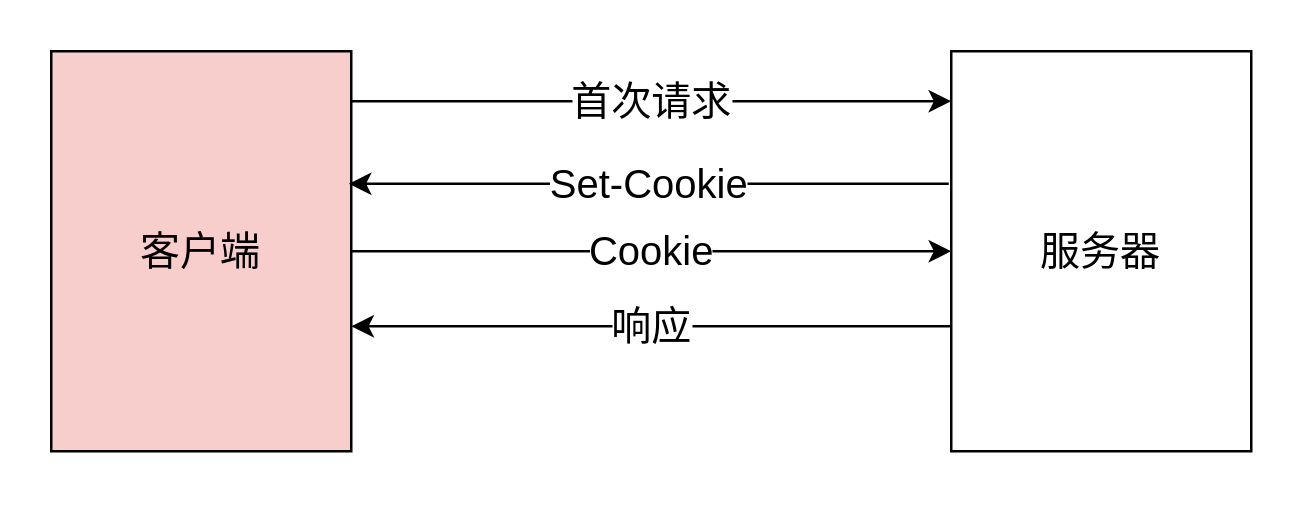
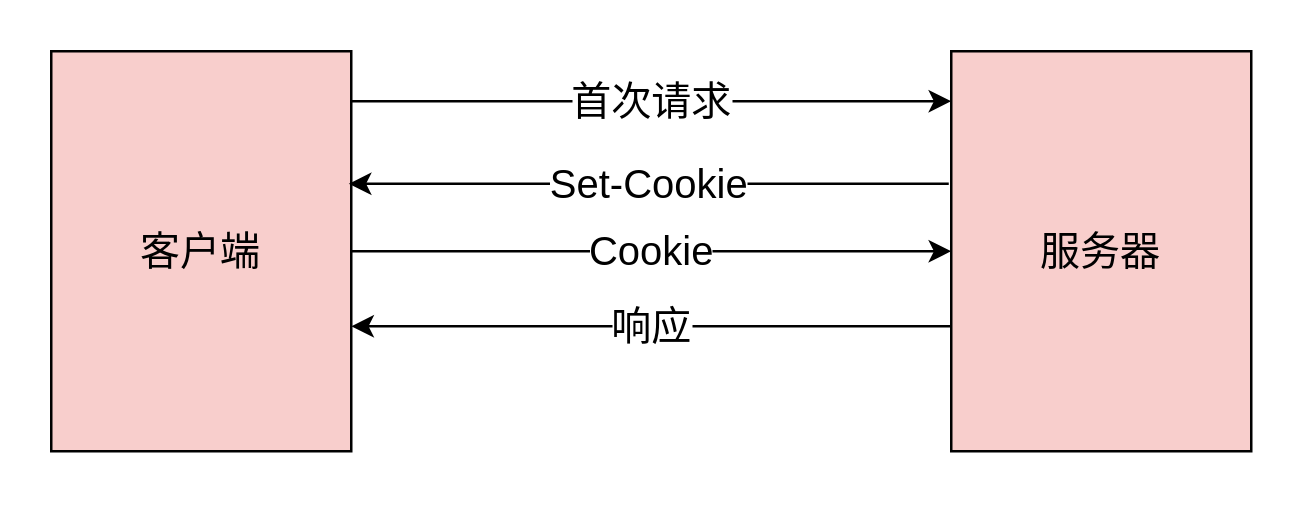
(1101, 251) -> (1101, 251)
